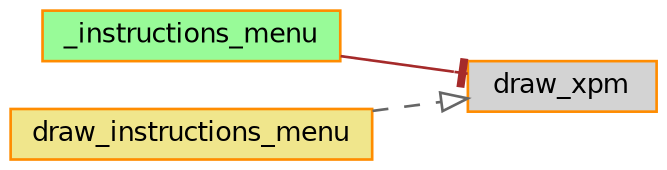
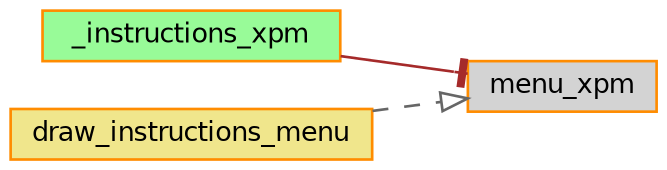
(191, 36) -> (191, 36)
(562, 86) -> (562, 86)
